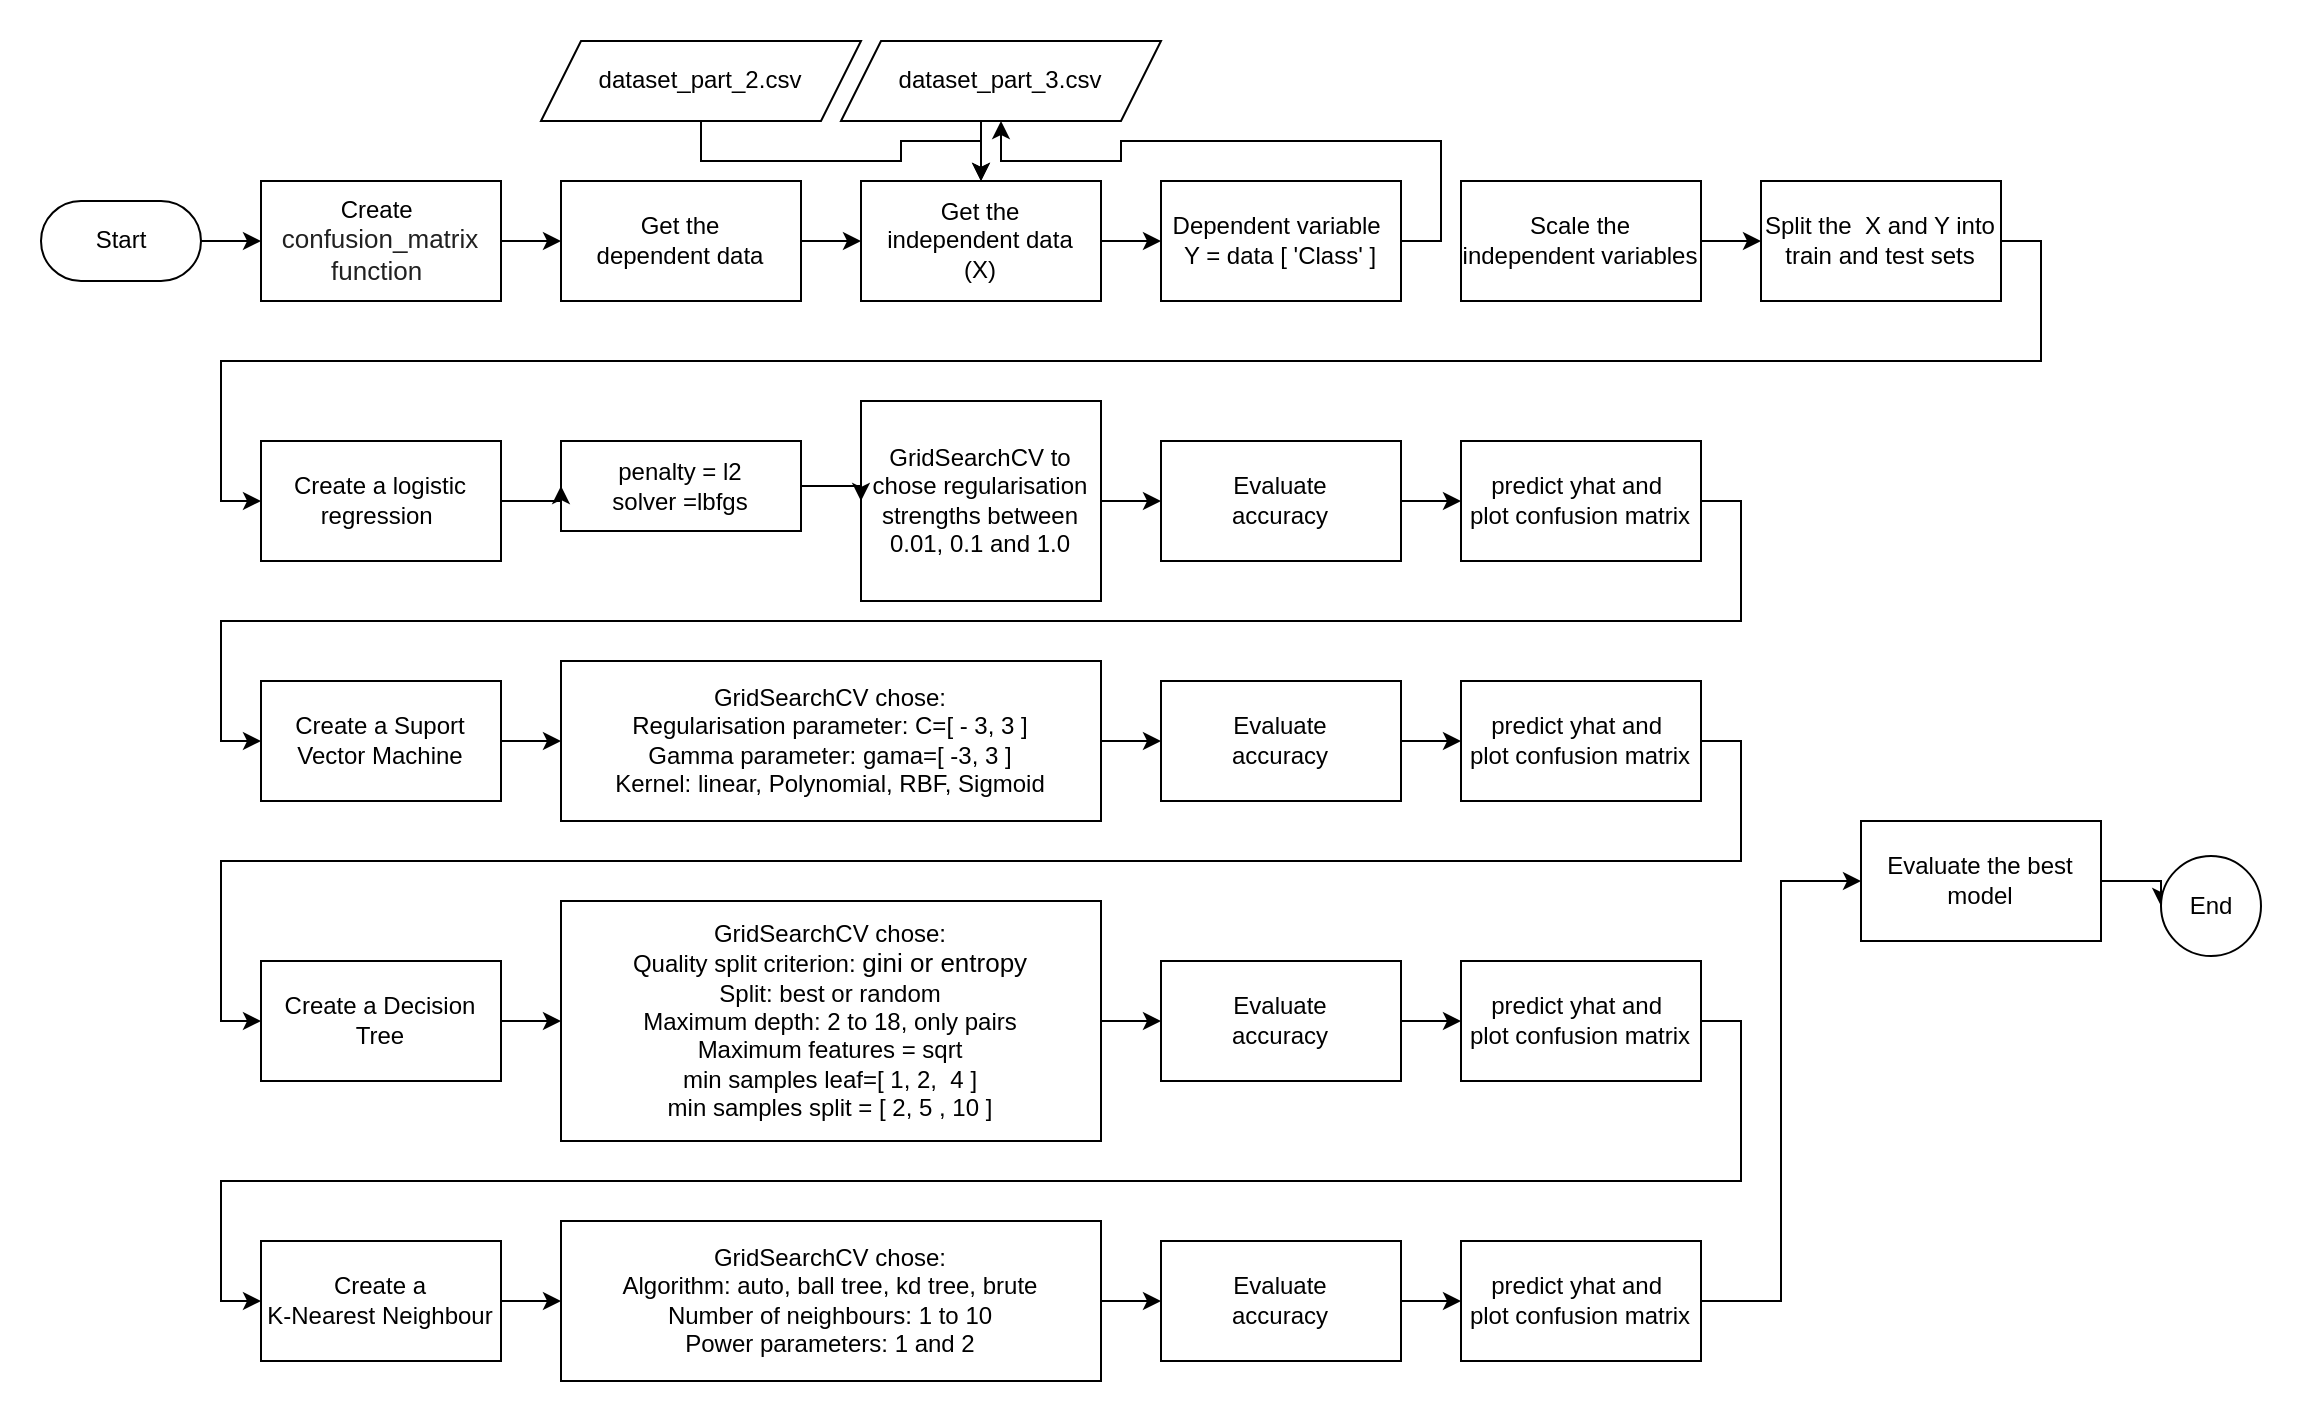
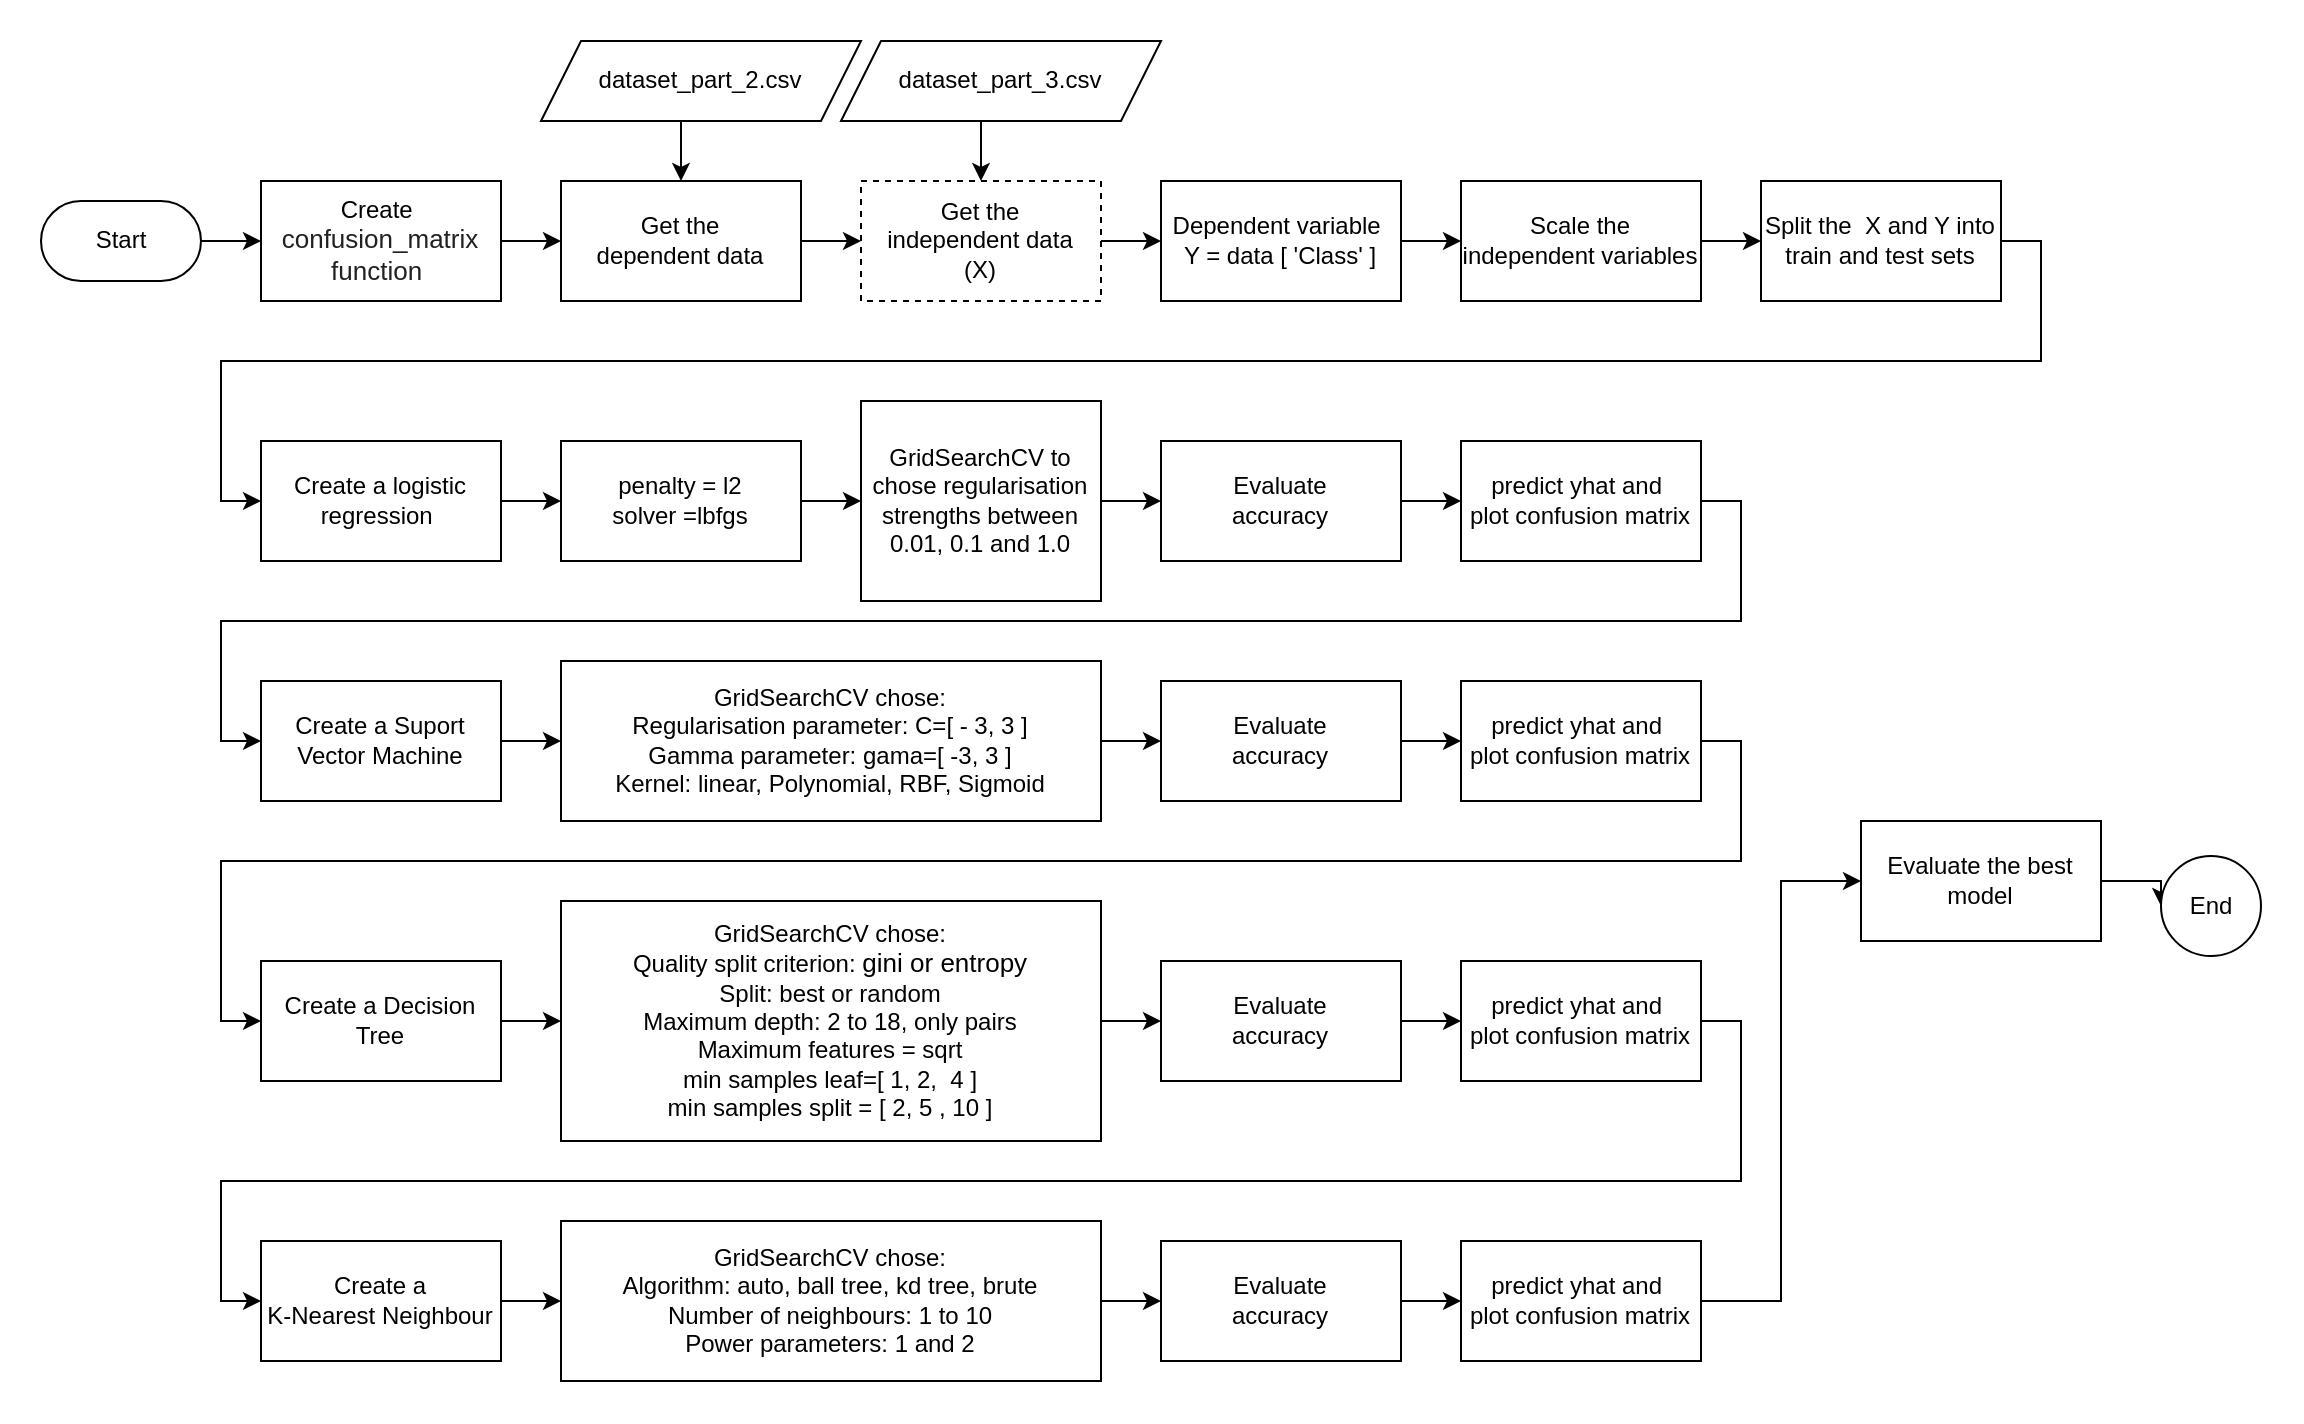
(1249, 141) -> (1443, 241)
(829, 161) -> (681, 143)
(981, 241) -> (981, 241)
(681, 486) -> (681, 501)
